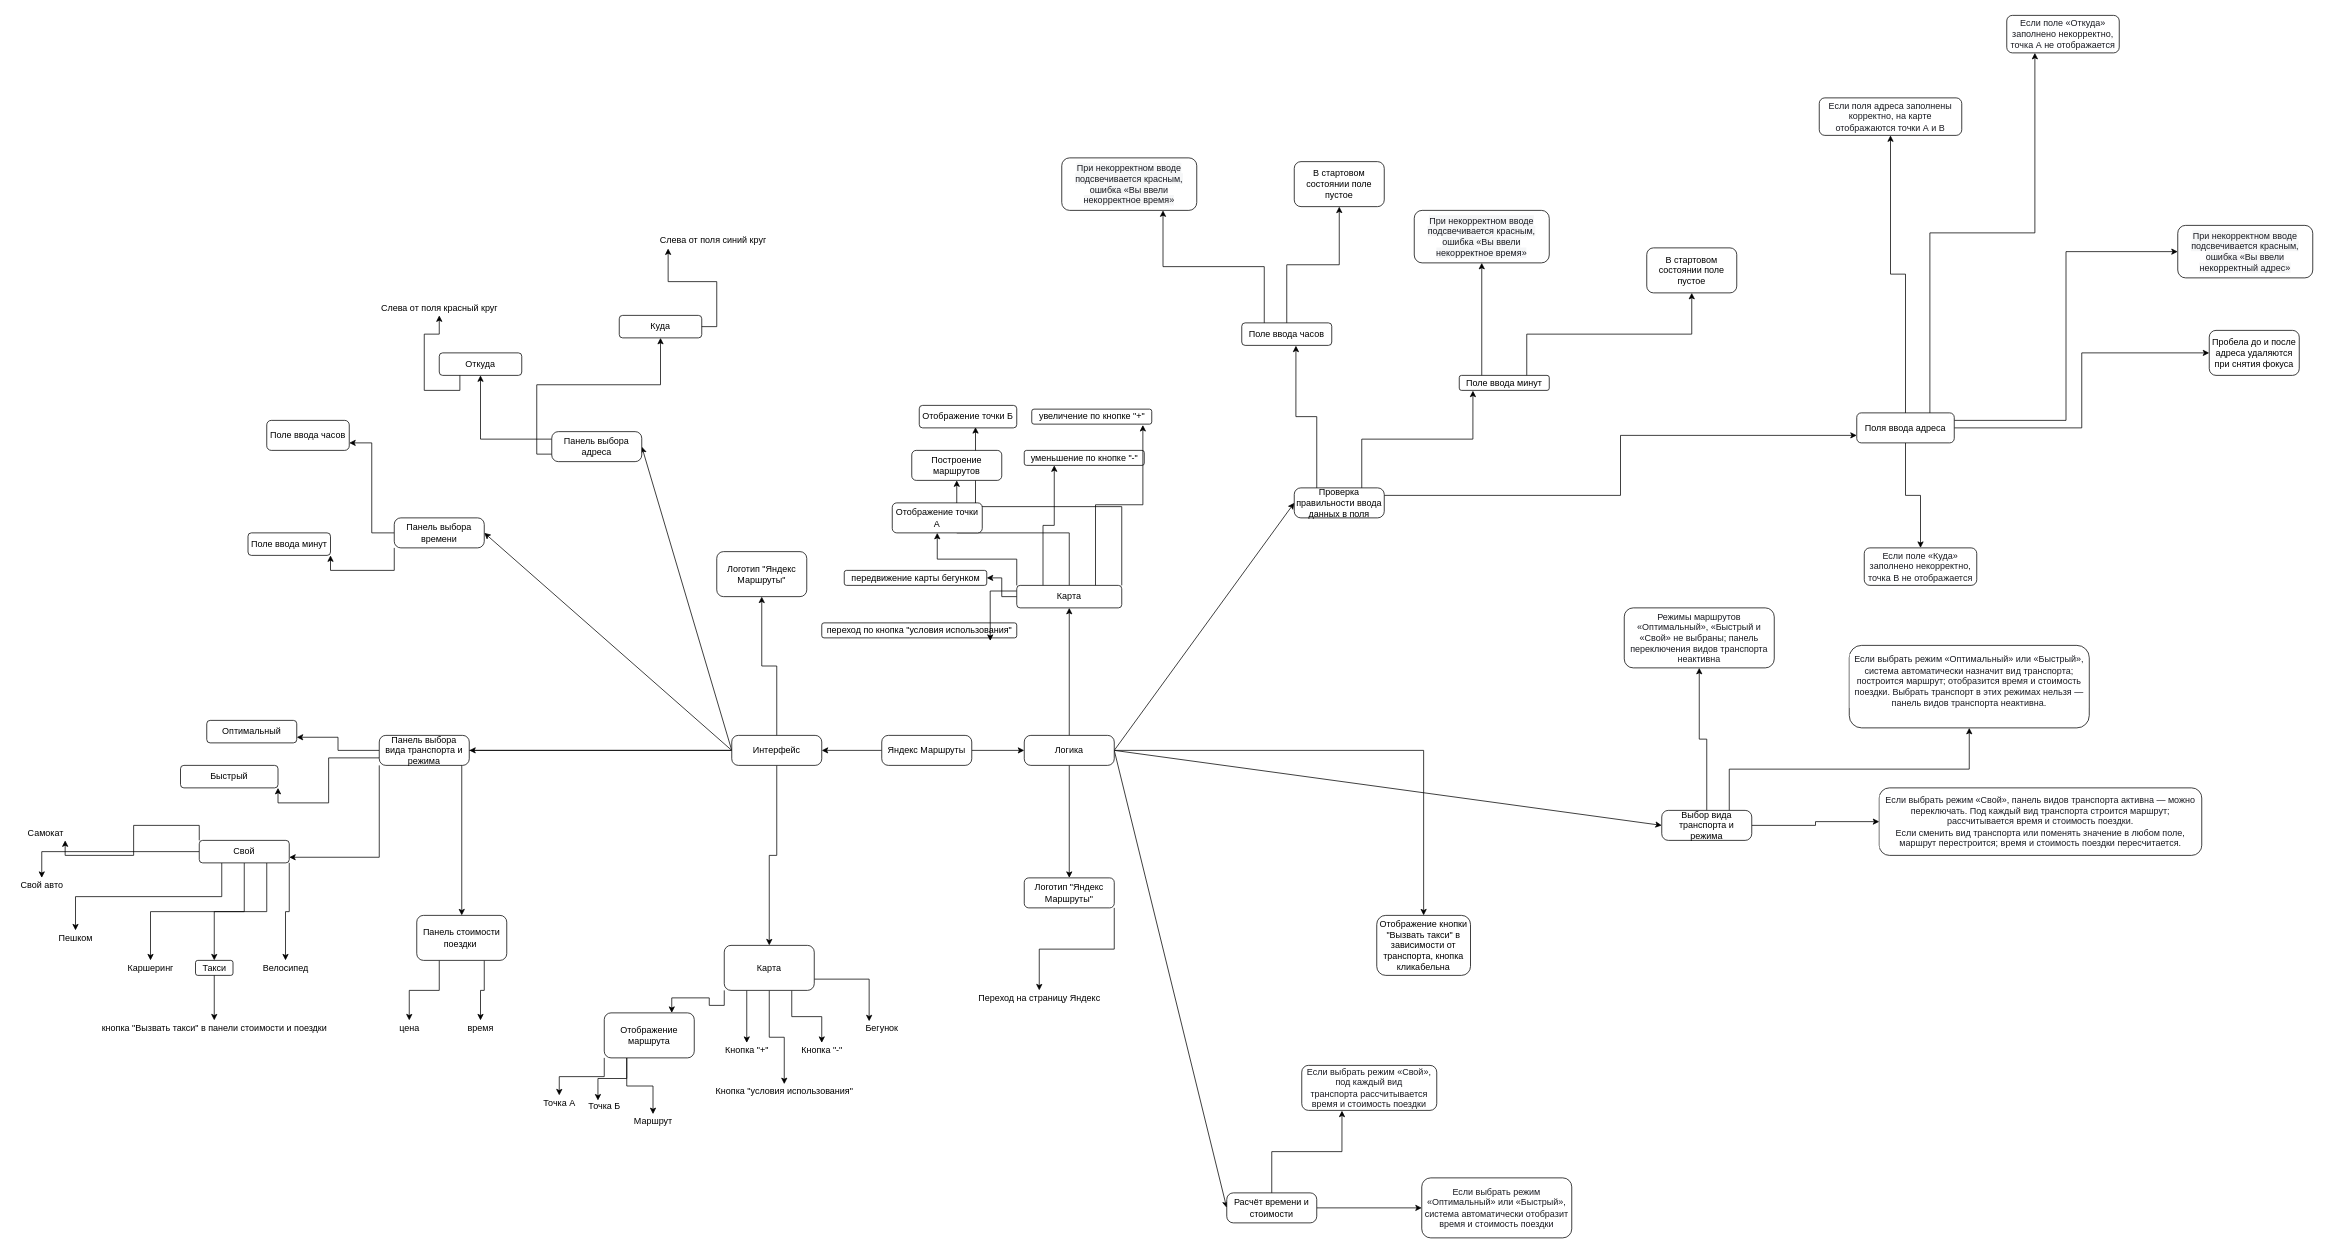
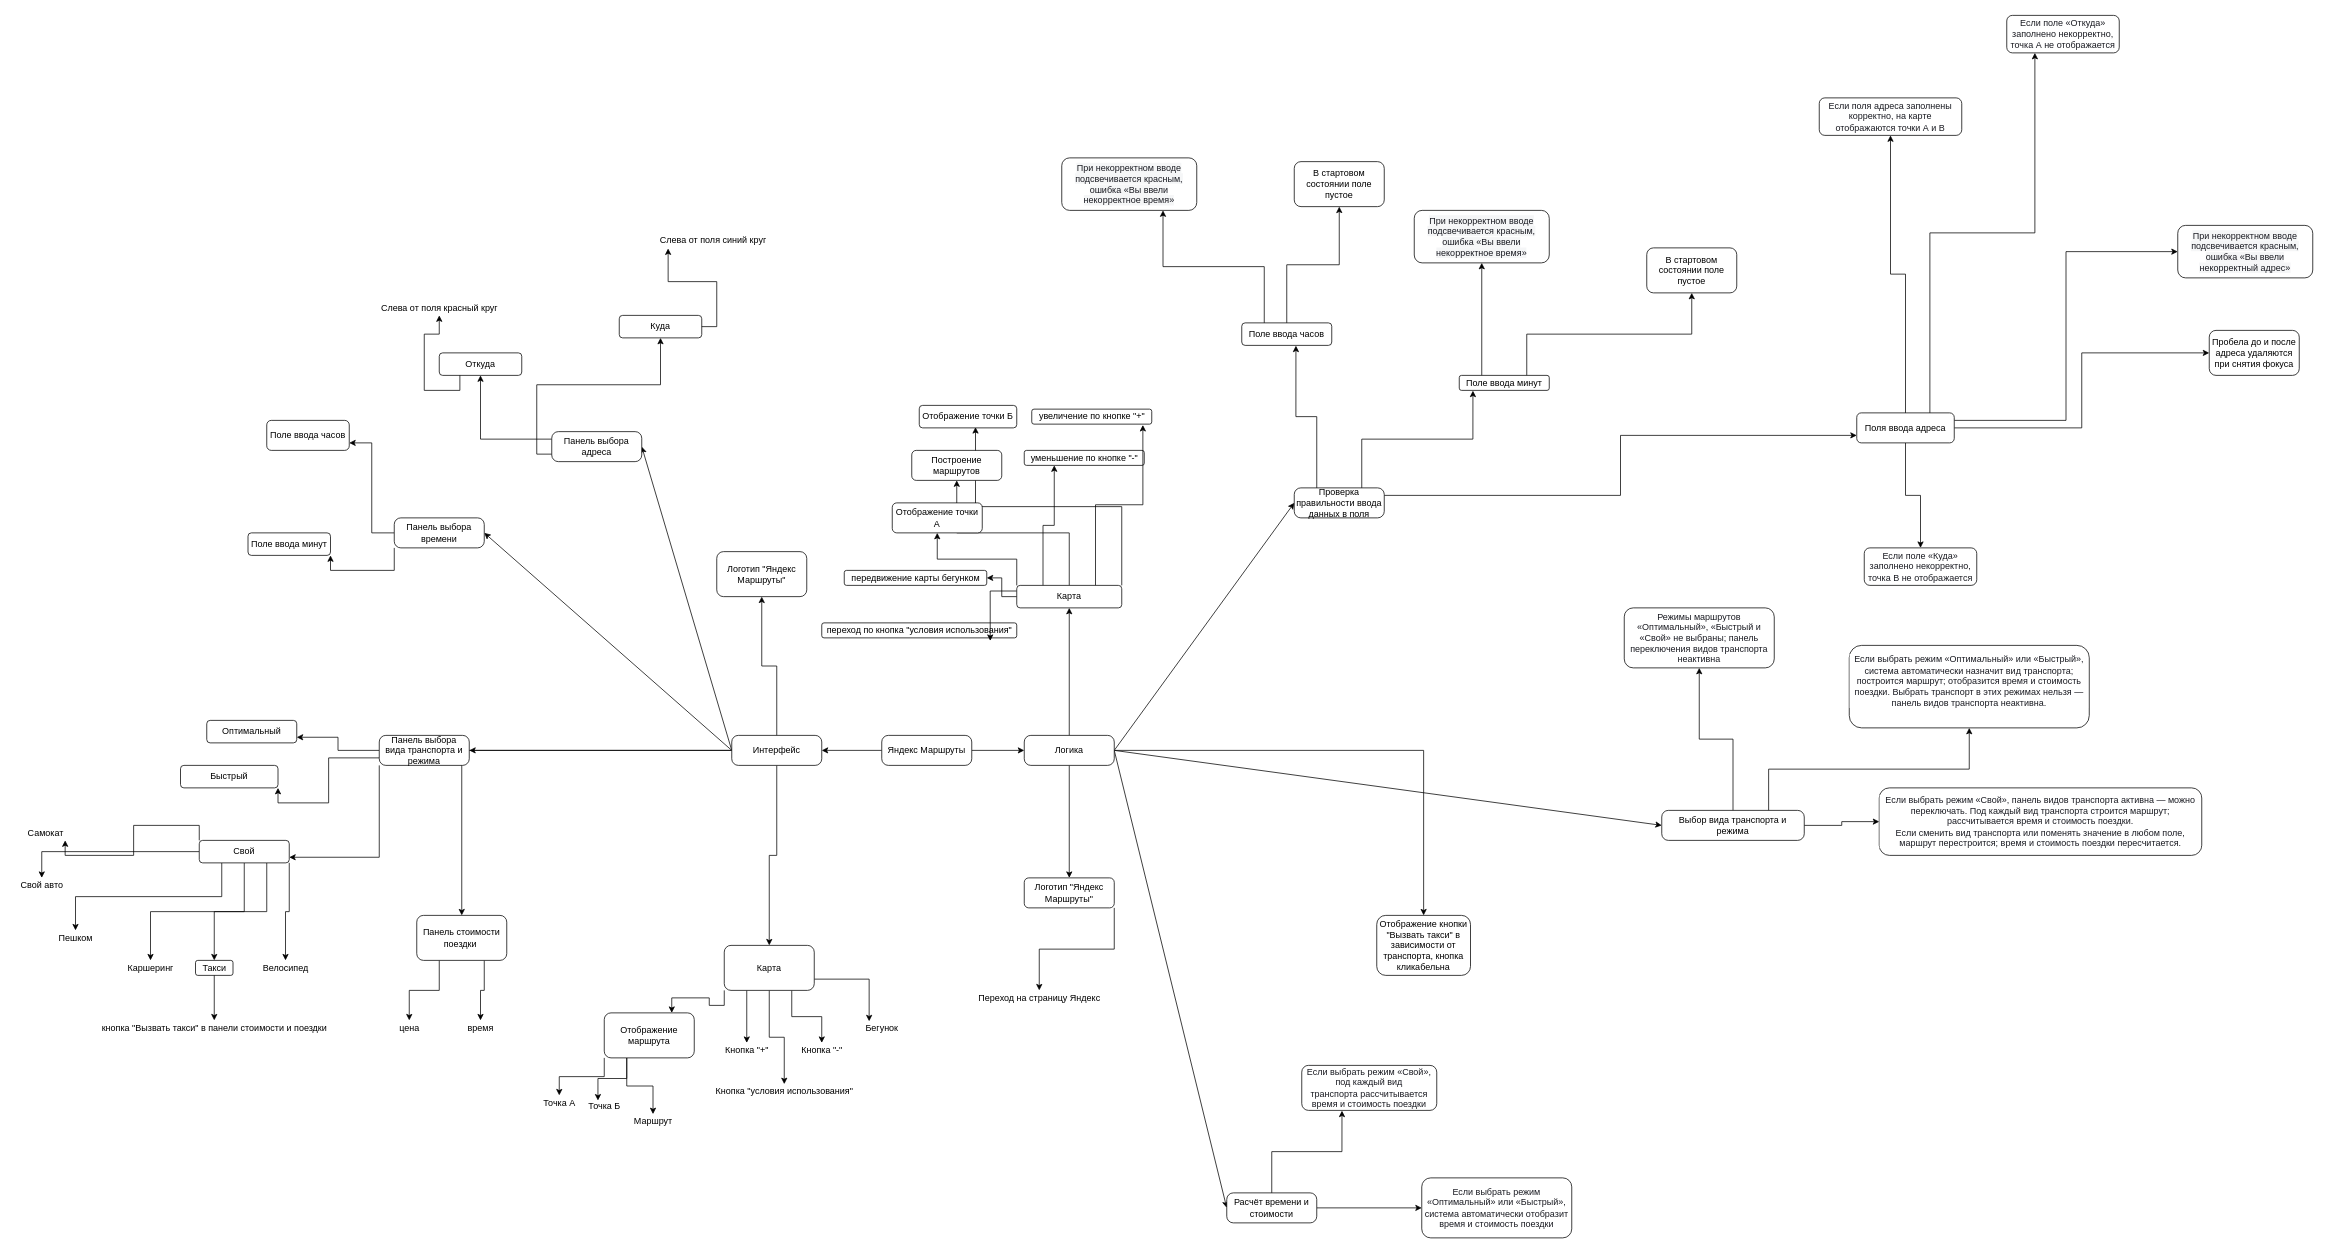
(1707, 825) -> (1733, 825)
